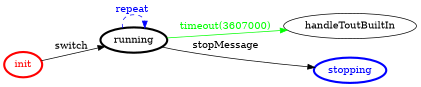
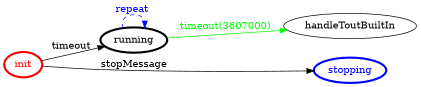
(71, 46) -> (71, 46)
(235, 59) -> (174, 71)
